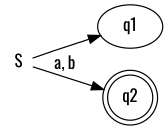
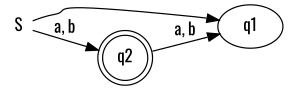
none -> (180, 44)
